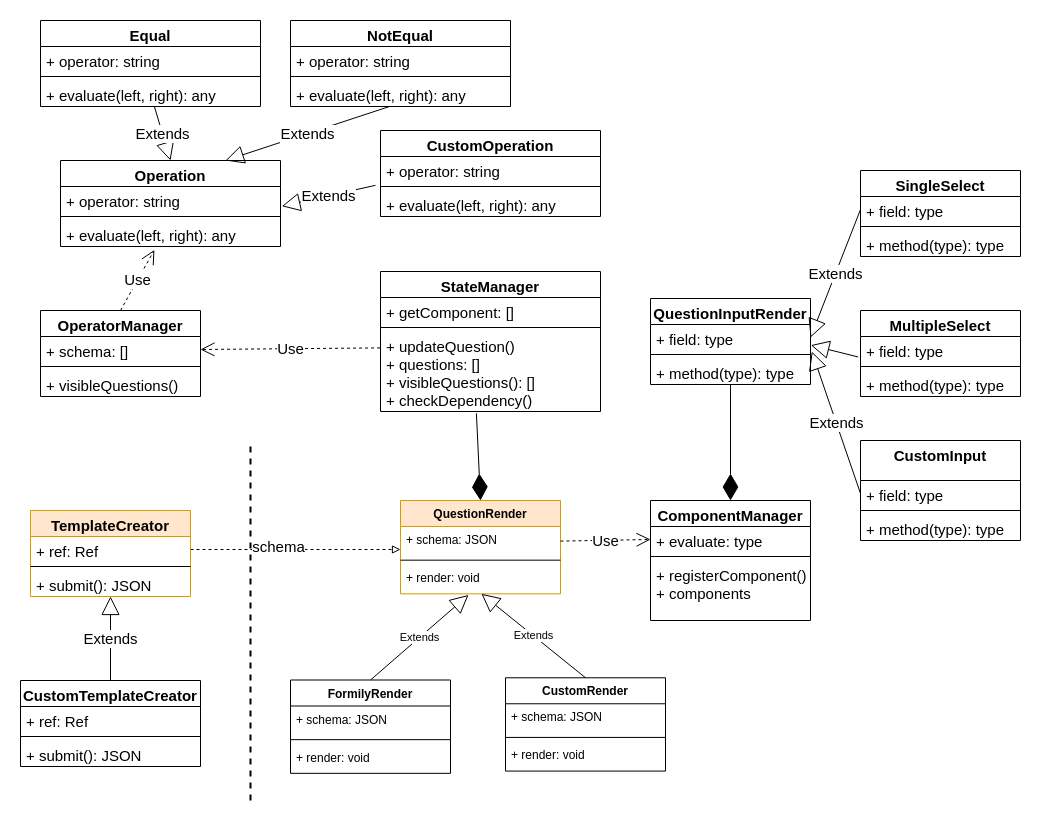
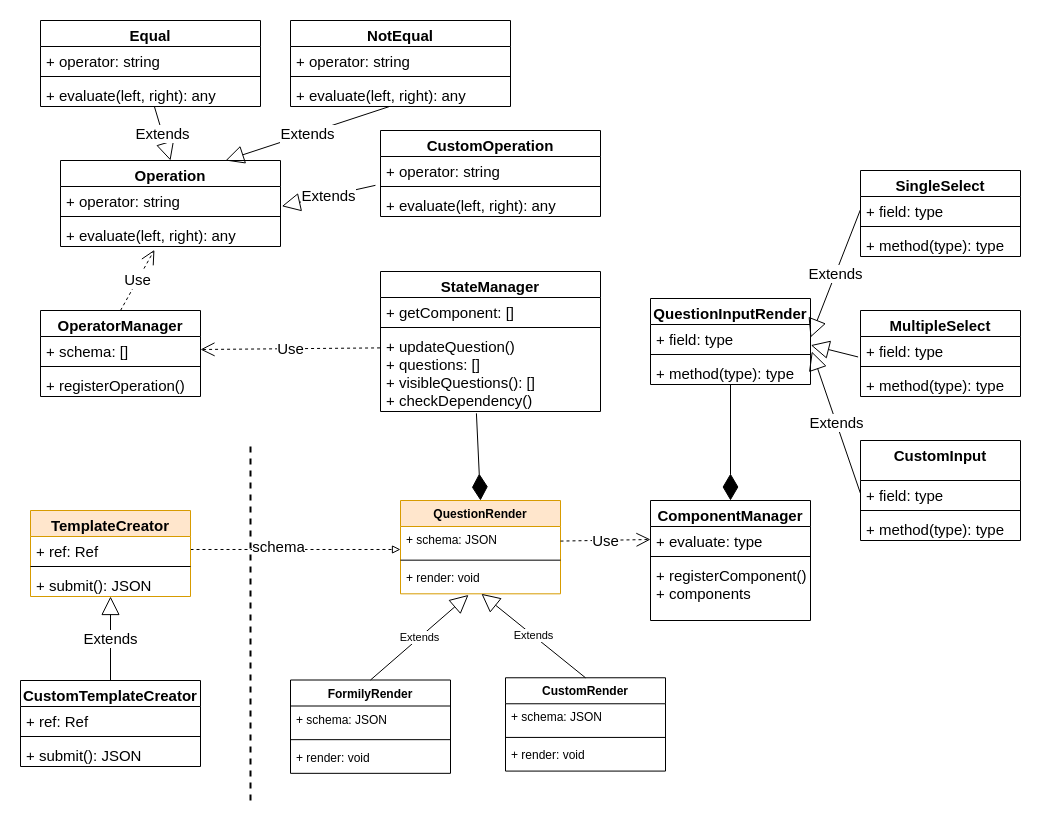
(120, 386) -> (128, 386)
